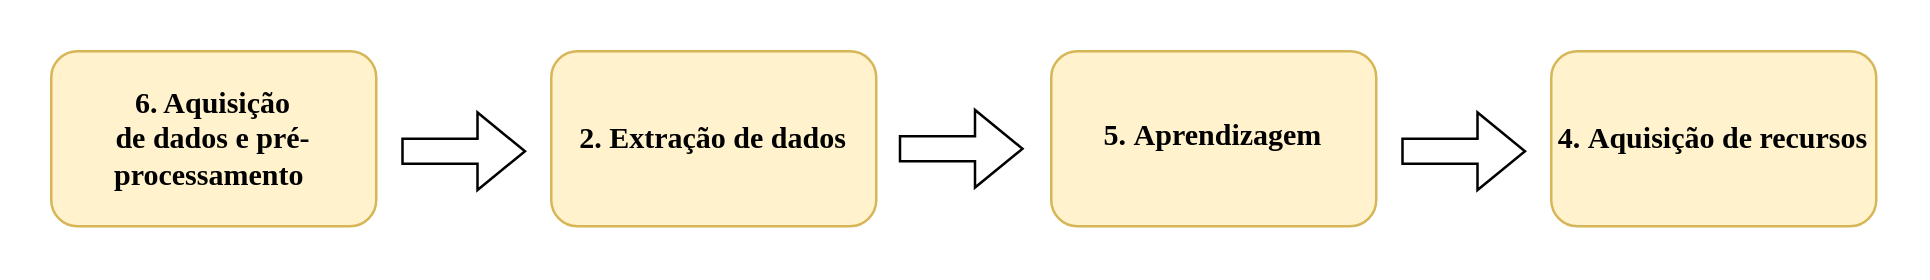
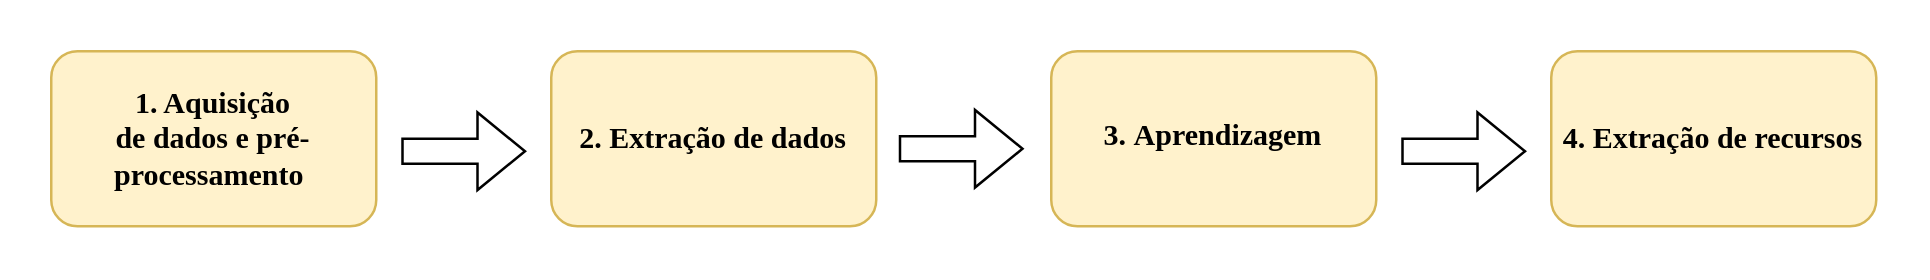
(214, 139) -> (214, 139)
(1214, 139) -> (1214, 139)
(1714, 139) -> (1714, 139)
